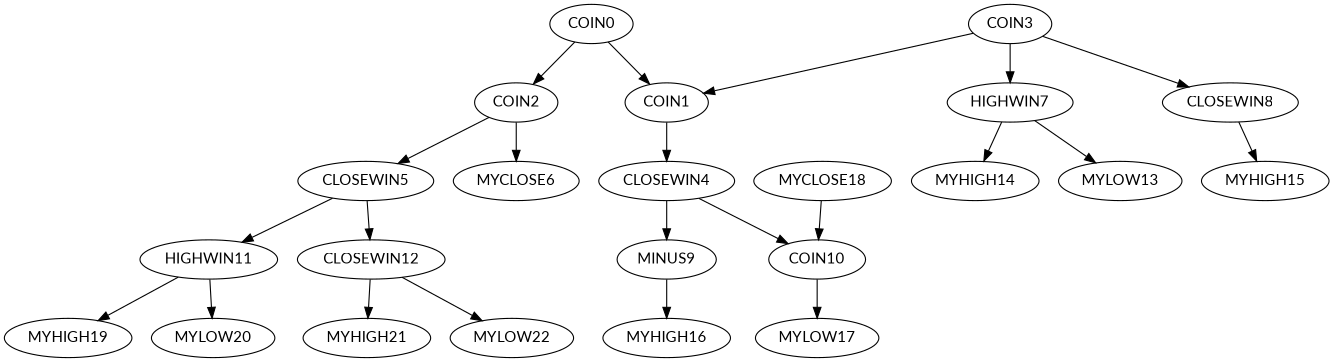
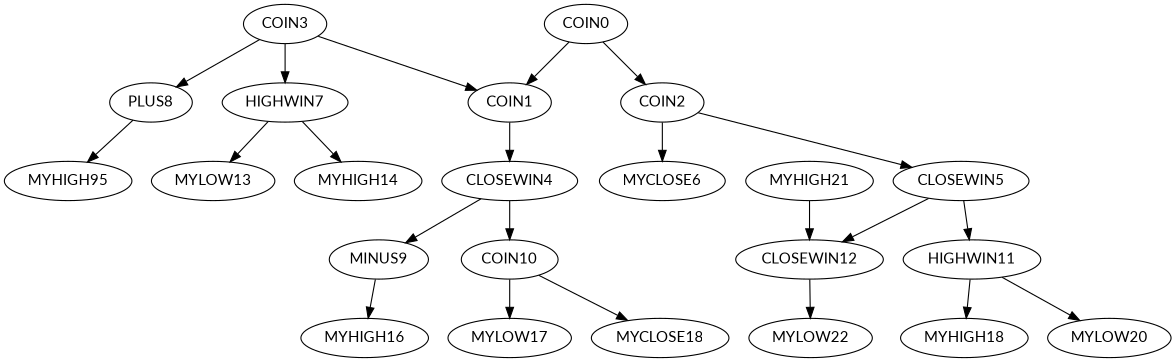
(1230, 102) -> (151, 102)
(1265, 181) -> (68, 181)
(820, 215) -> (578, 295)
(369, 293) -> (810, 215)
(68, 338) -> (964, 338)
